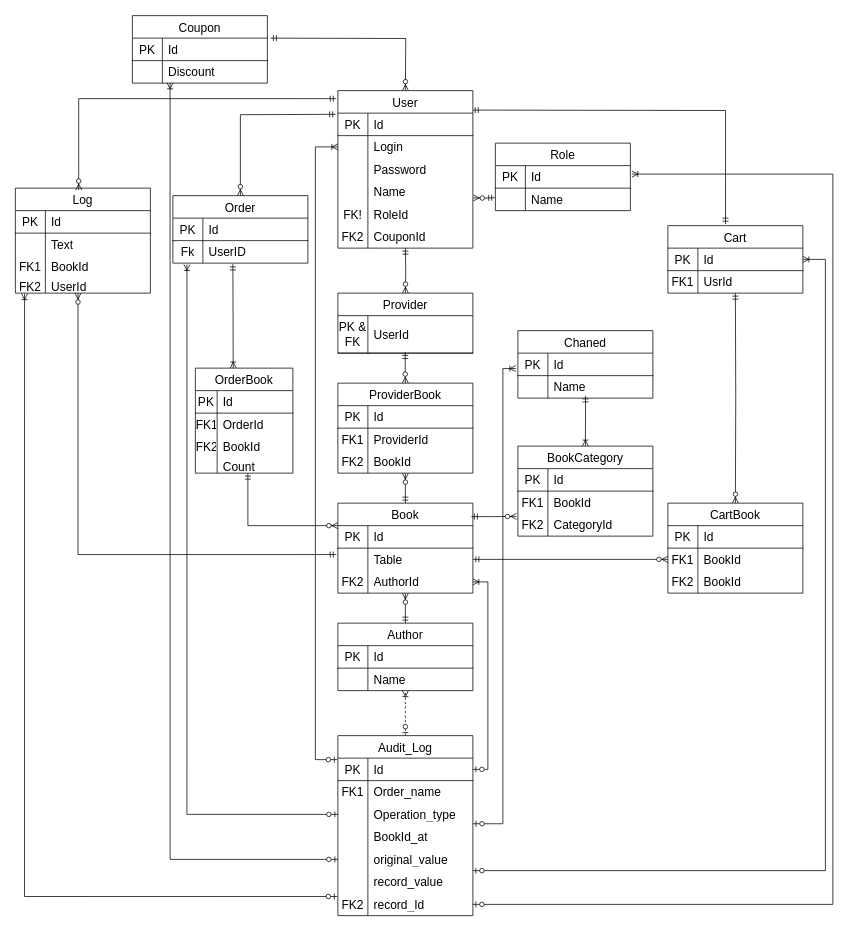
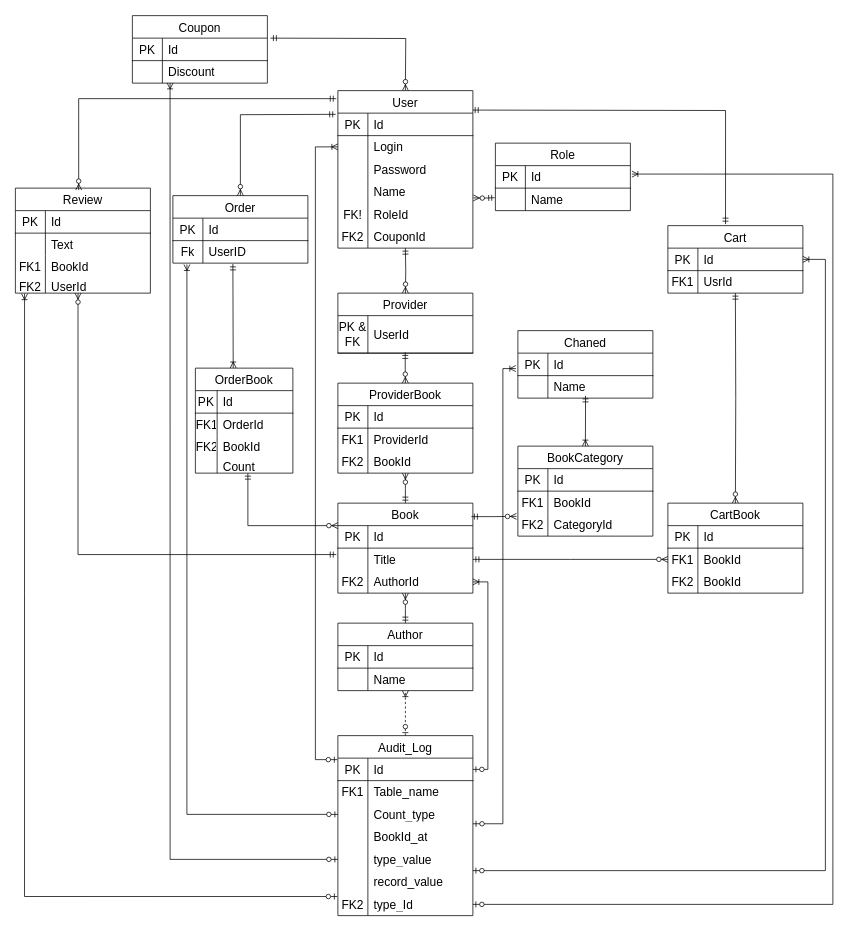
(83, 200) -> (83, 200)
(389, 559) -> (388, 559)
(407, 792) -> (406, 792)
(419, 814) -> (407, 814)
(415, 859) -> (406, 859)
(404, 904) -> (397, 904)
